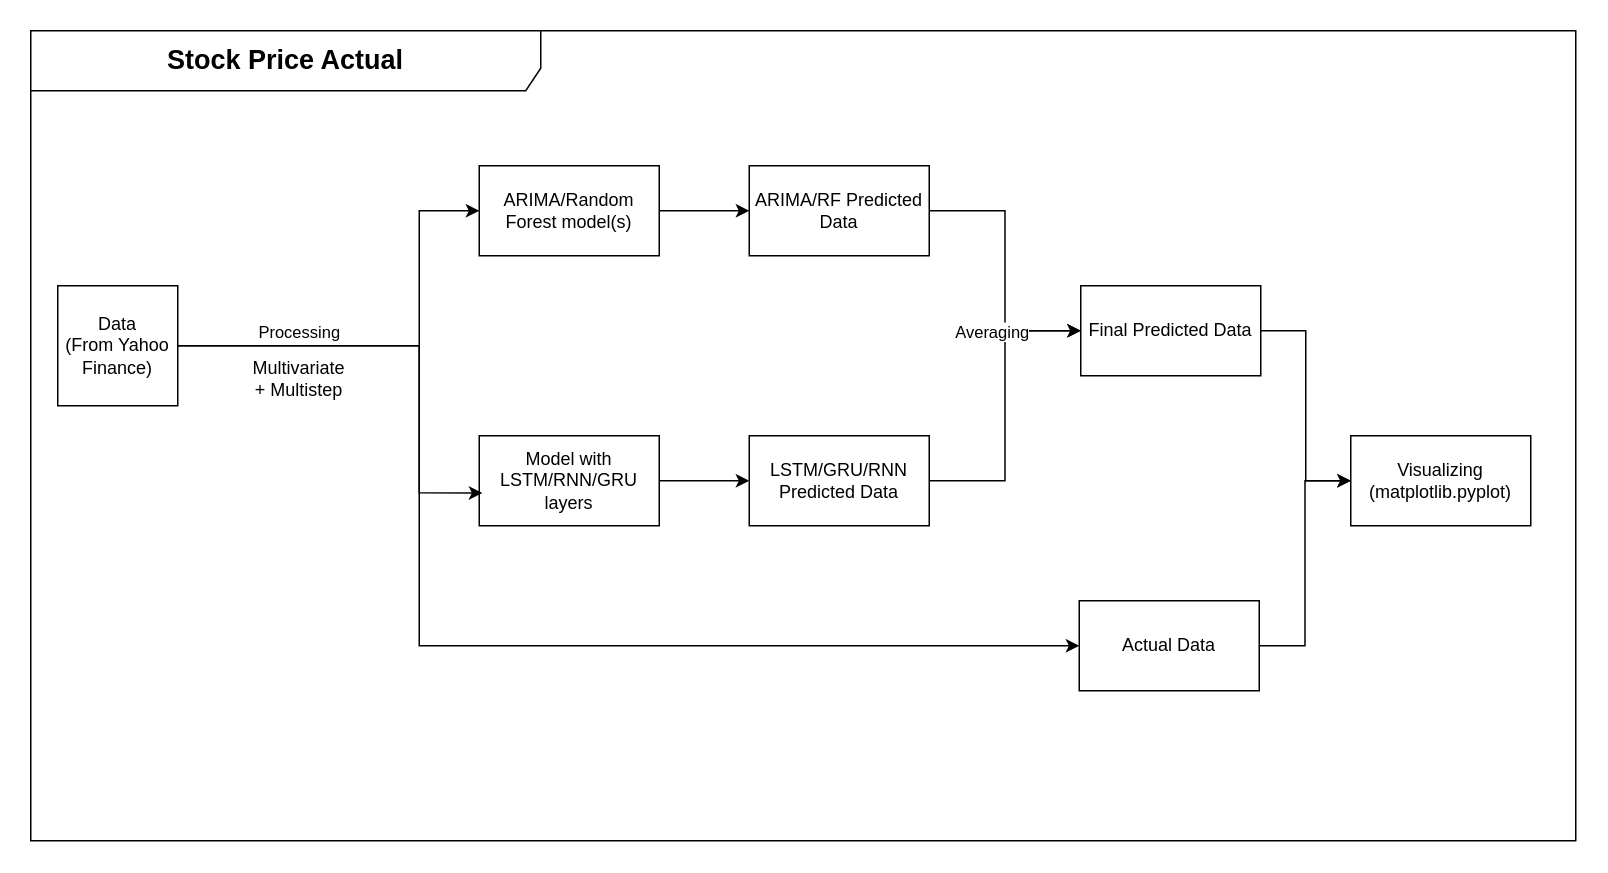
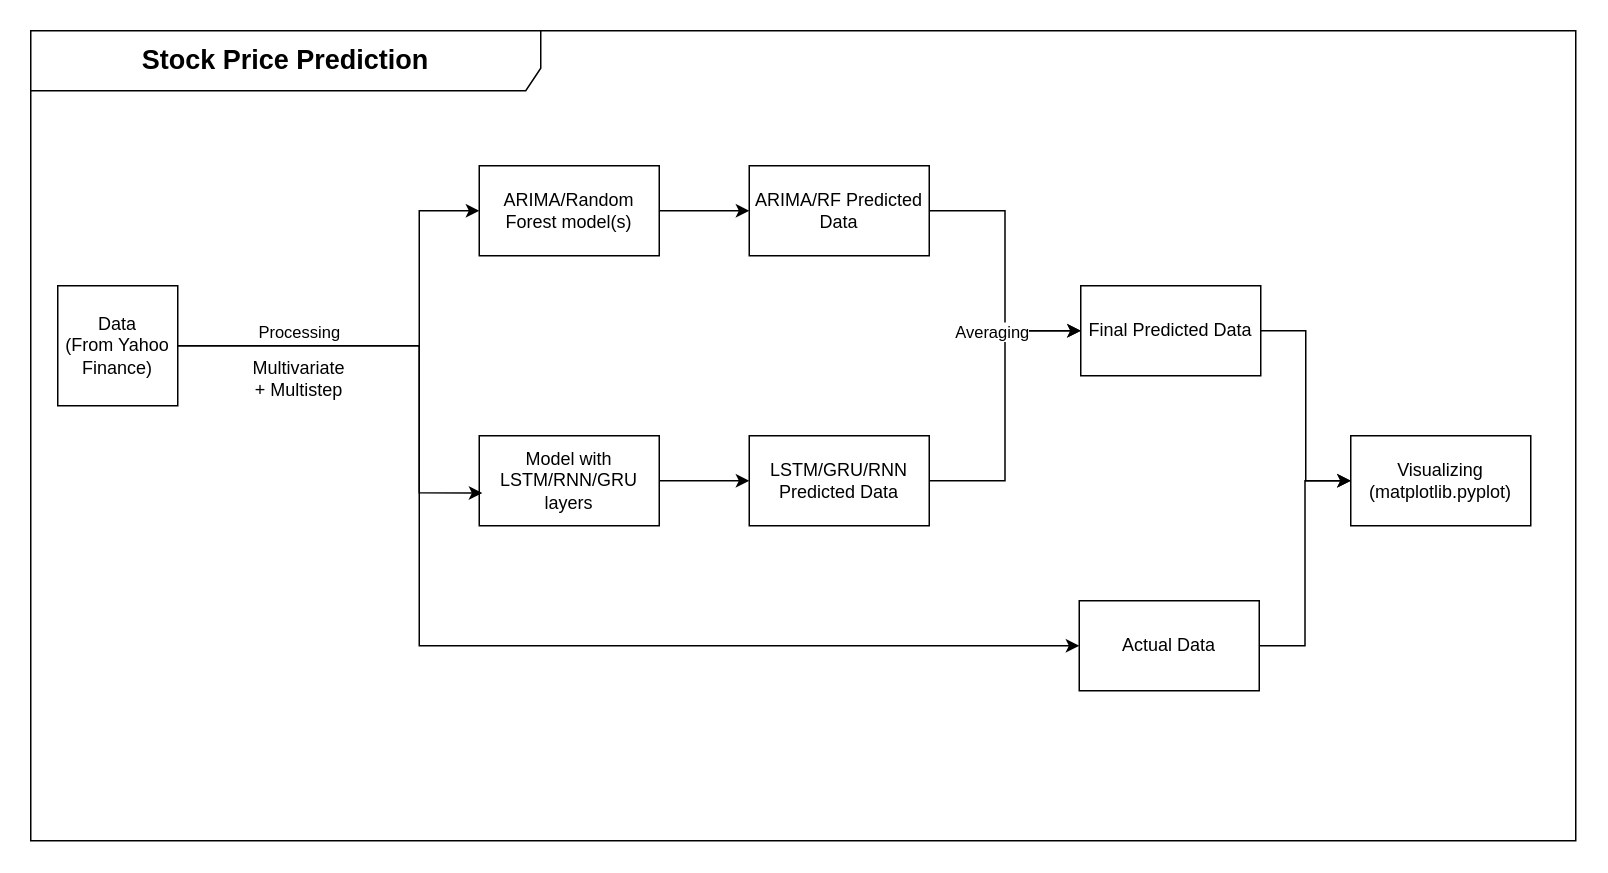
(286, 61) -> (286, 61)
